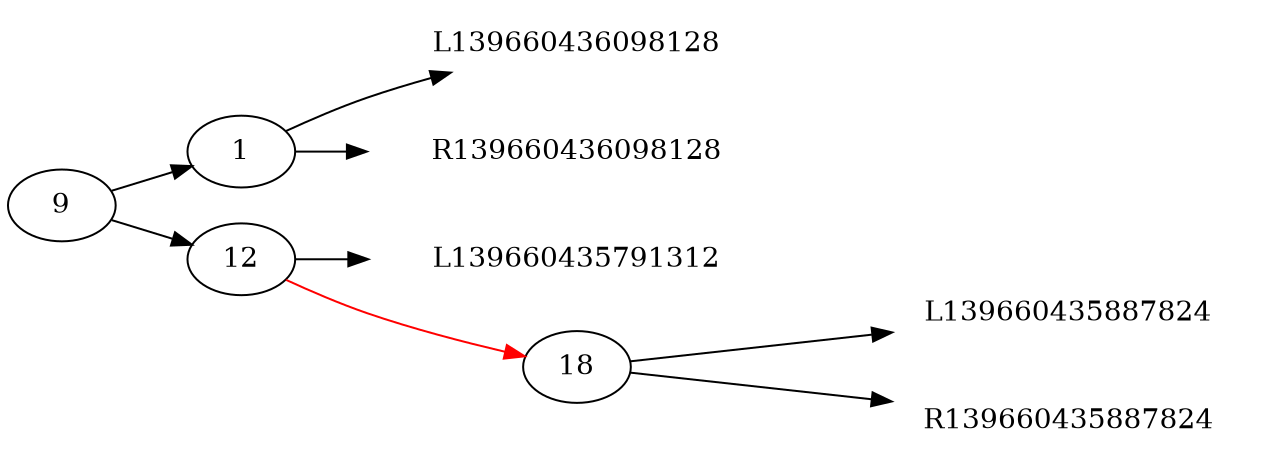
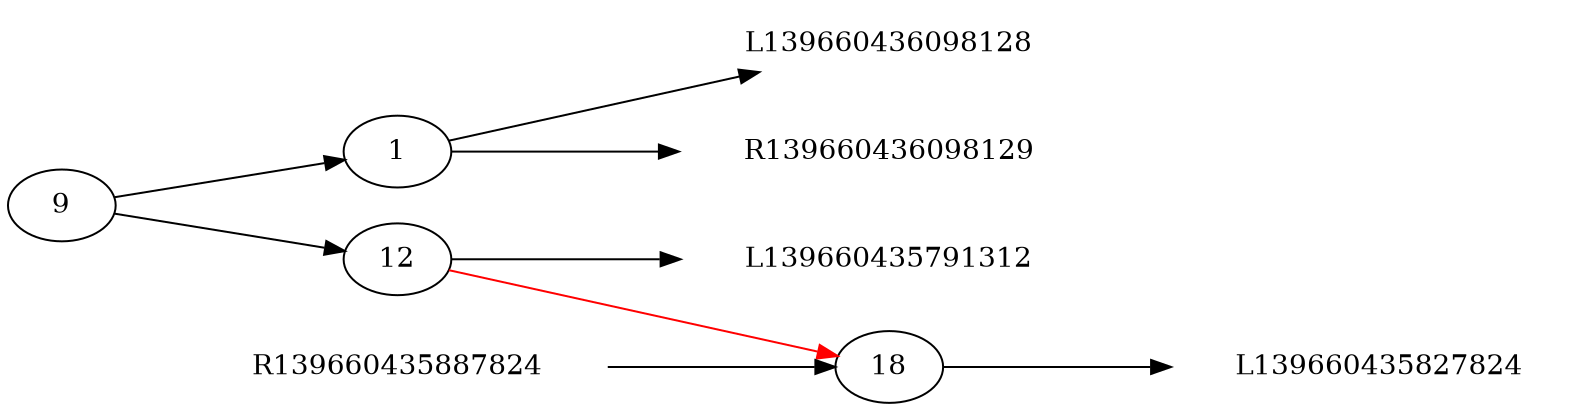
(577, 152) -> (889, 152)
(1069, 313) -> (1380, 367)
(751, 386) -> (711, 367)
